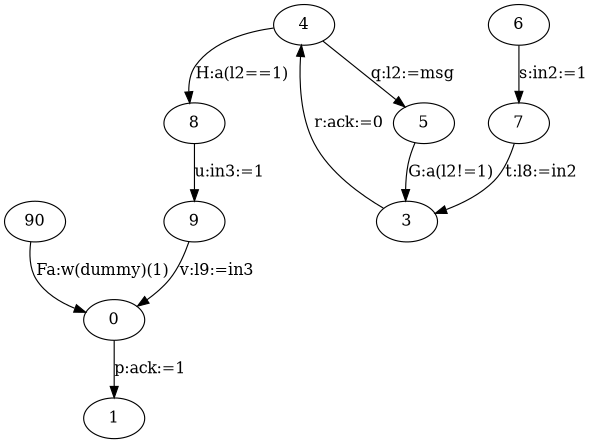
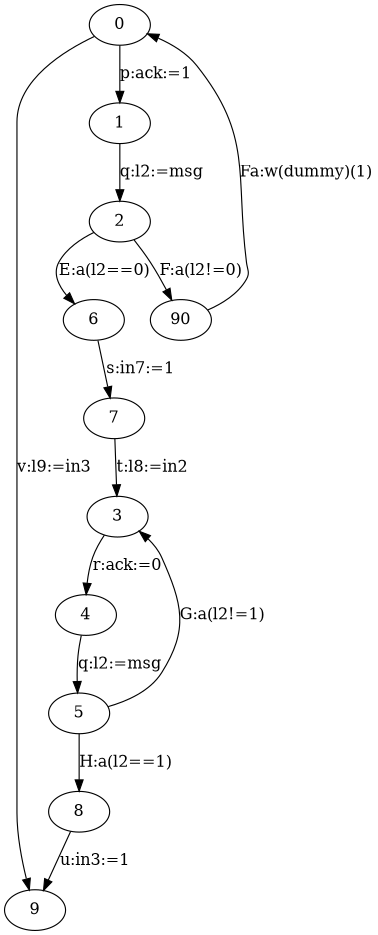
(219, 45) -> (79, 757)
(553, 74) -> (141, 369)
none -> (120, 222)
(173, 275) -> (17, 440)
